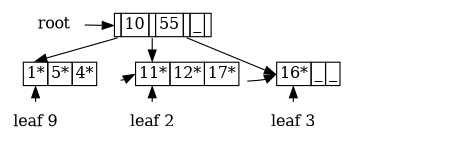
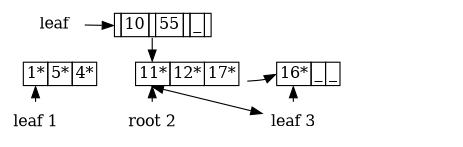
(54, 24) -> (54, 24)
(82, 48) -> none
(226, 54) -> none
(122, 80) -> (227, 105)
(36, 122) -> (36, 122)
(152, 122) -> (152, 122)
